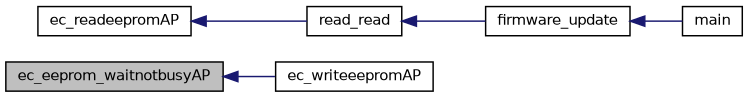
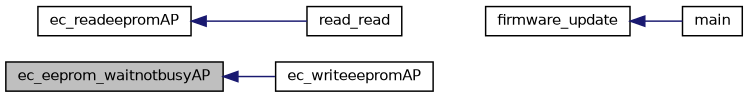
(451, 21) -> none
